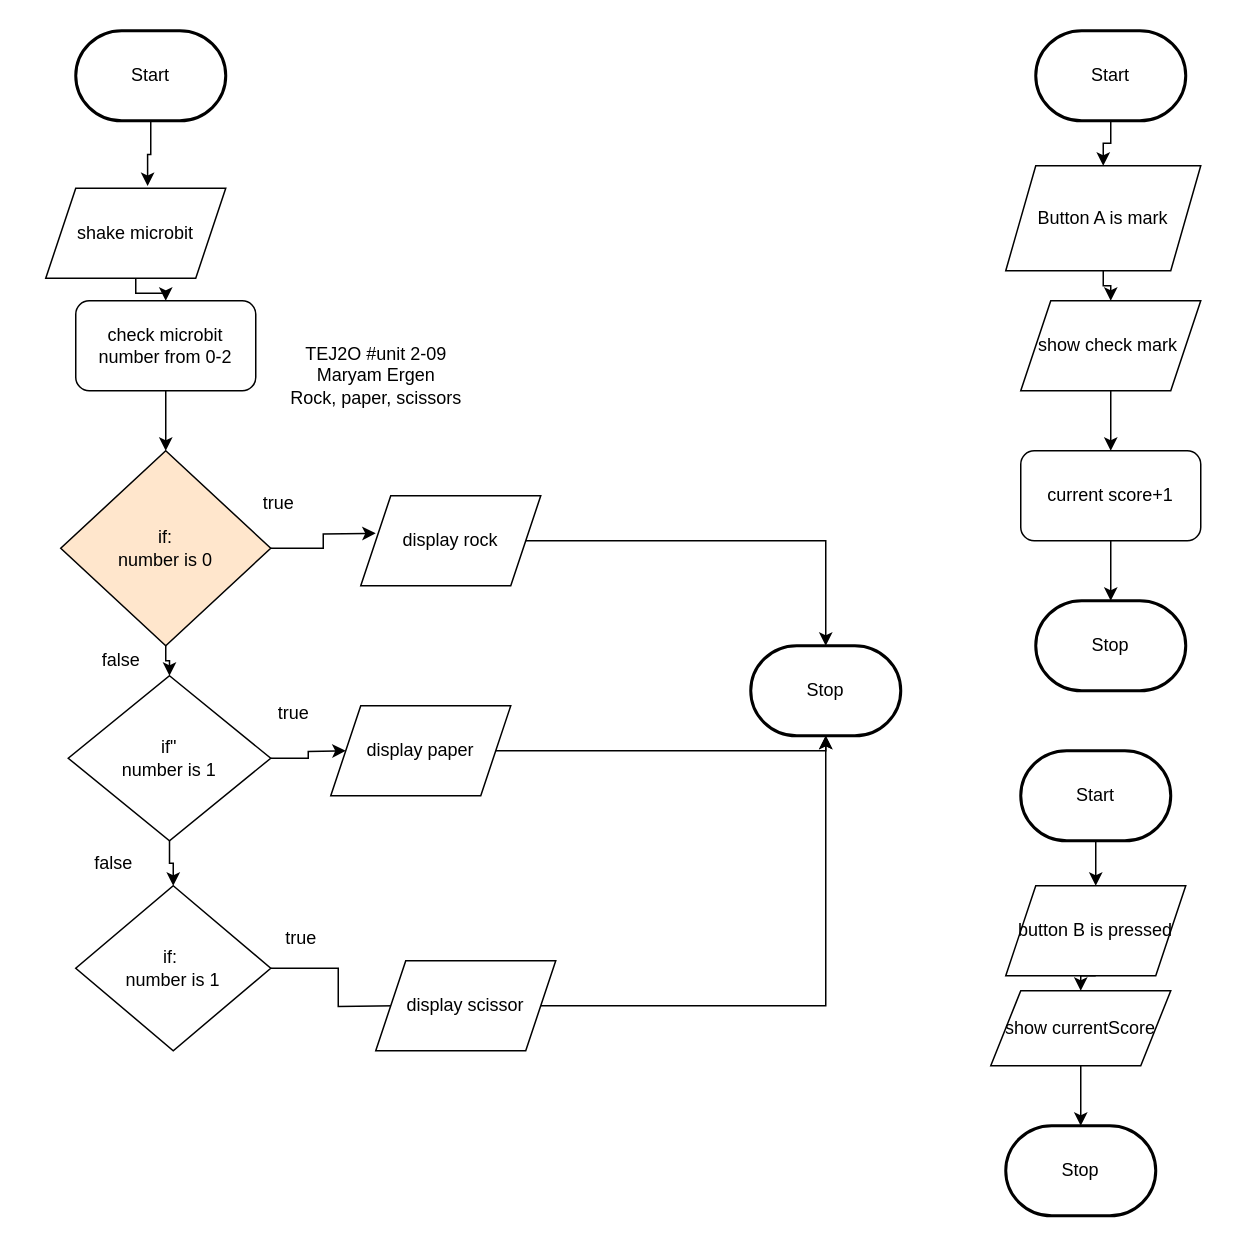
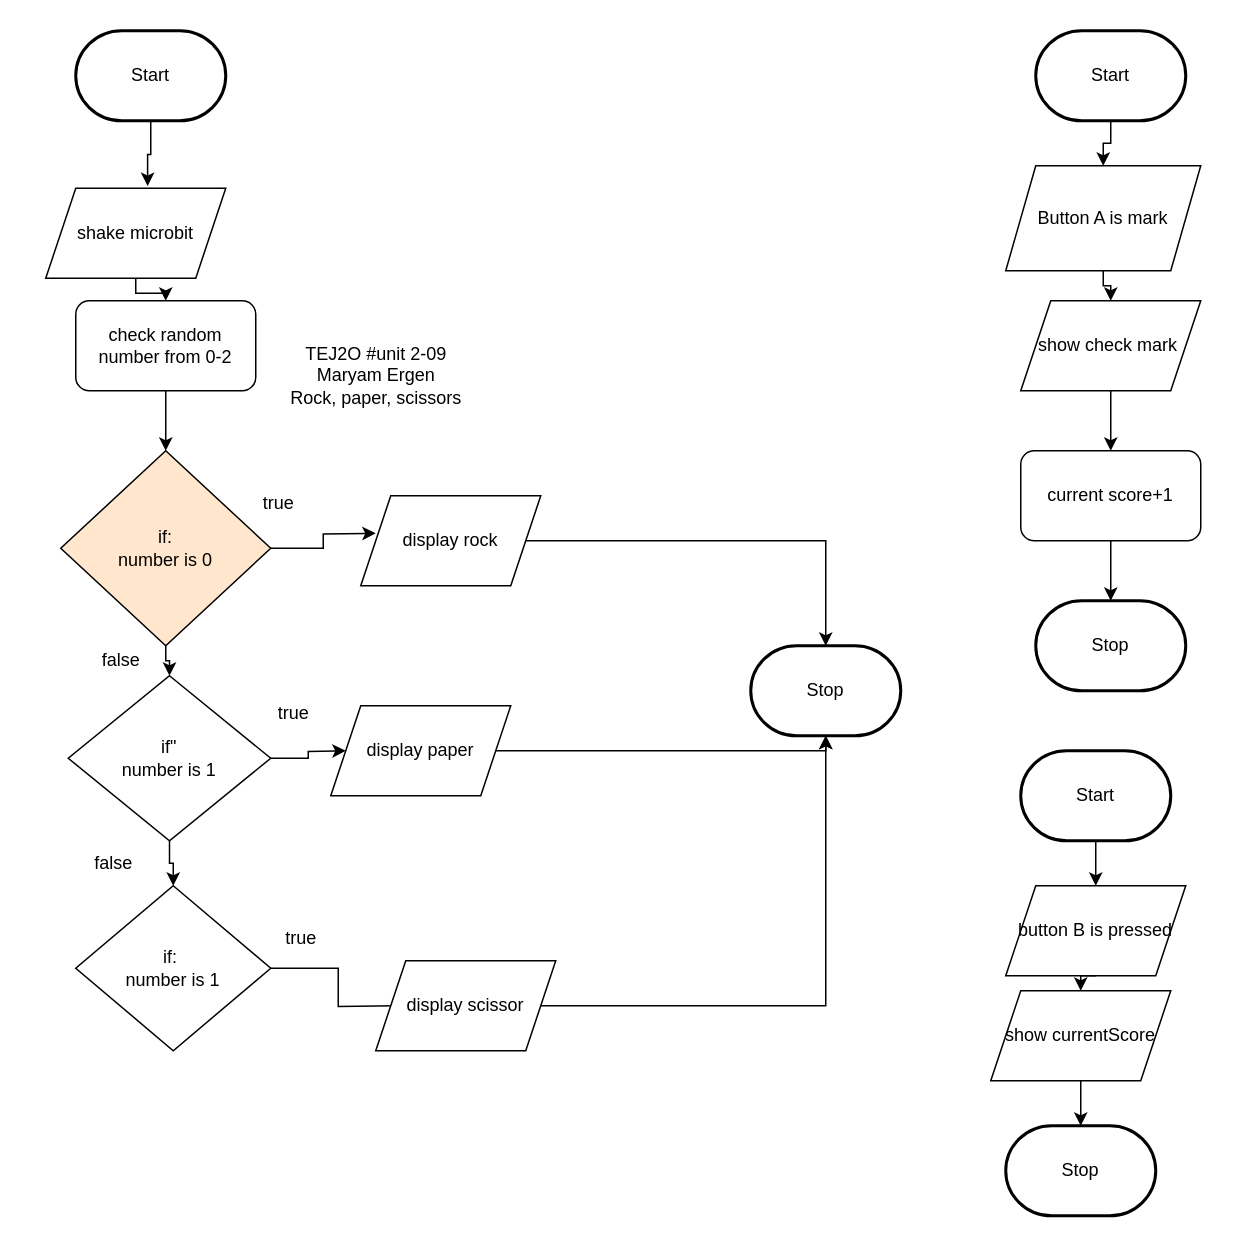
(166, 346) -> (166, 346)
(1081, 1028) -> (1081, 1036)
